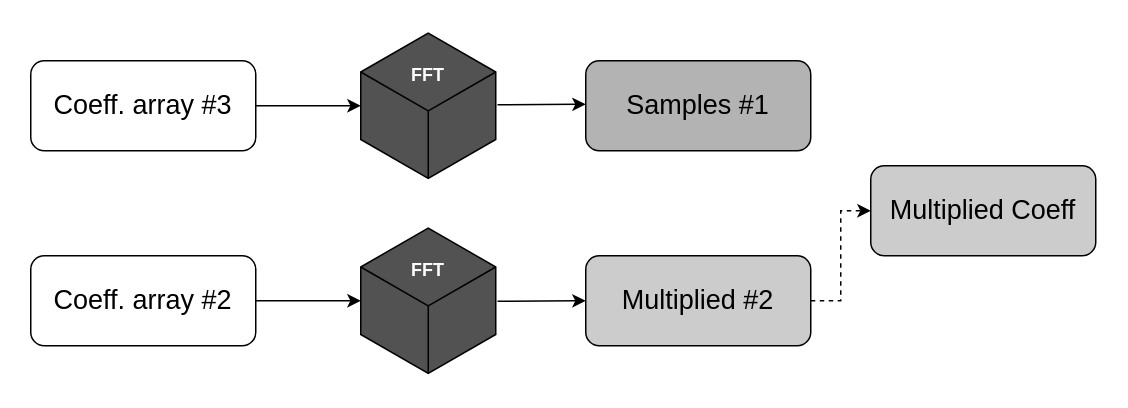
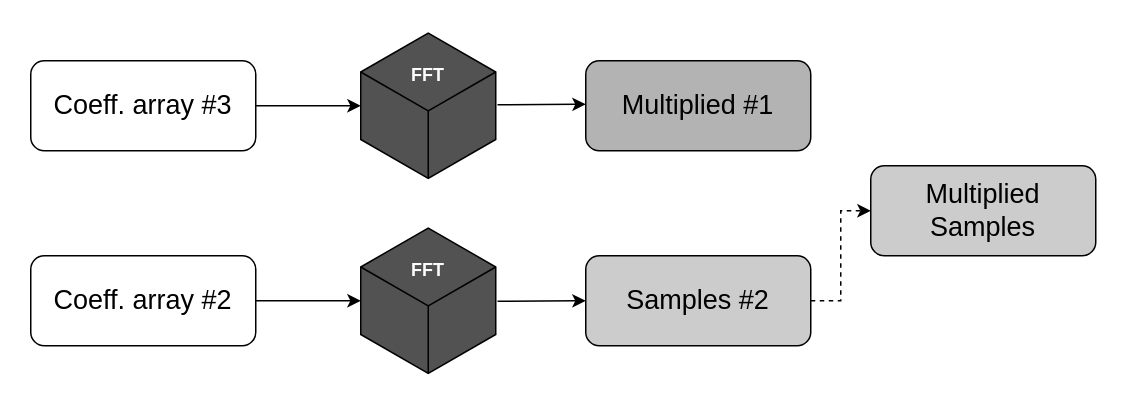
(698, 106) -> (698, 106)
(983, 211) -> (983, 211)
(698, 301) -> (698, 301)
